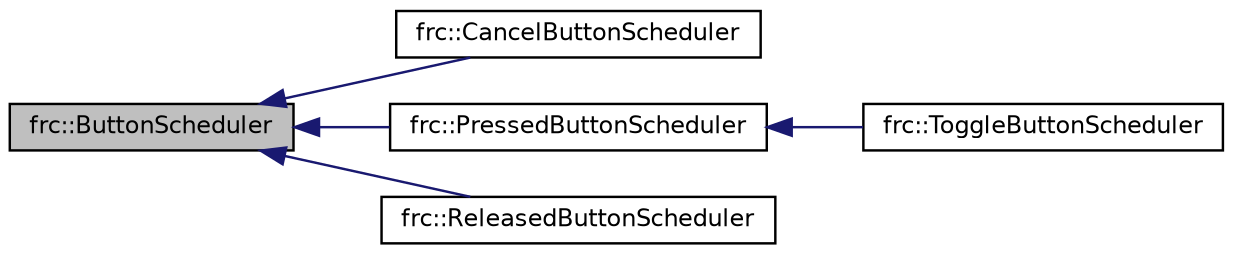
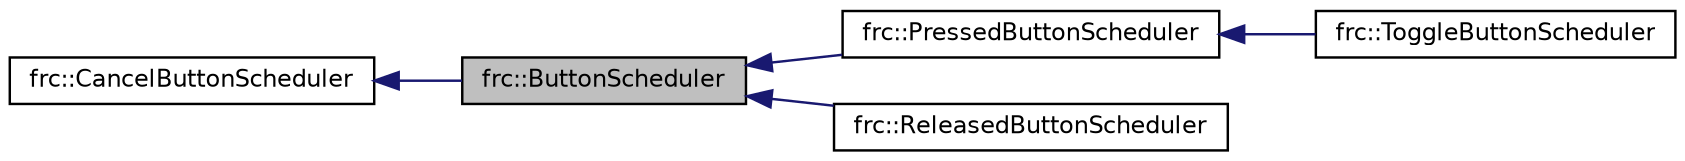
(377, 78) -> (431, 81)
